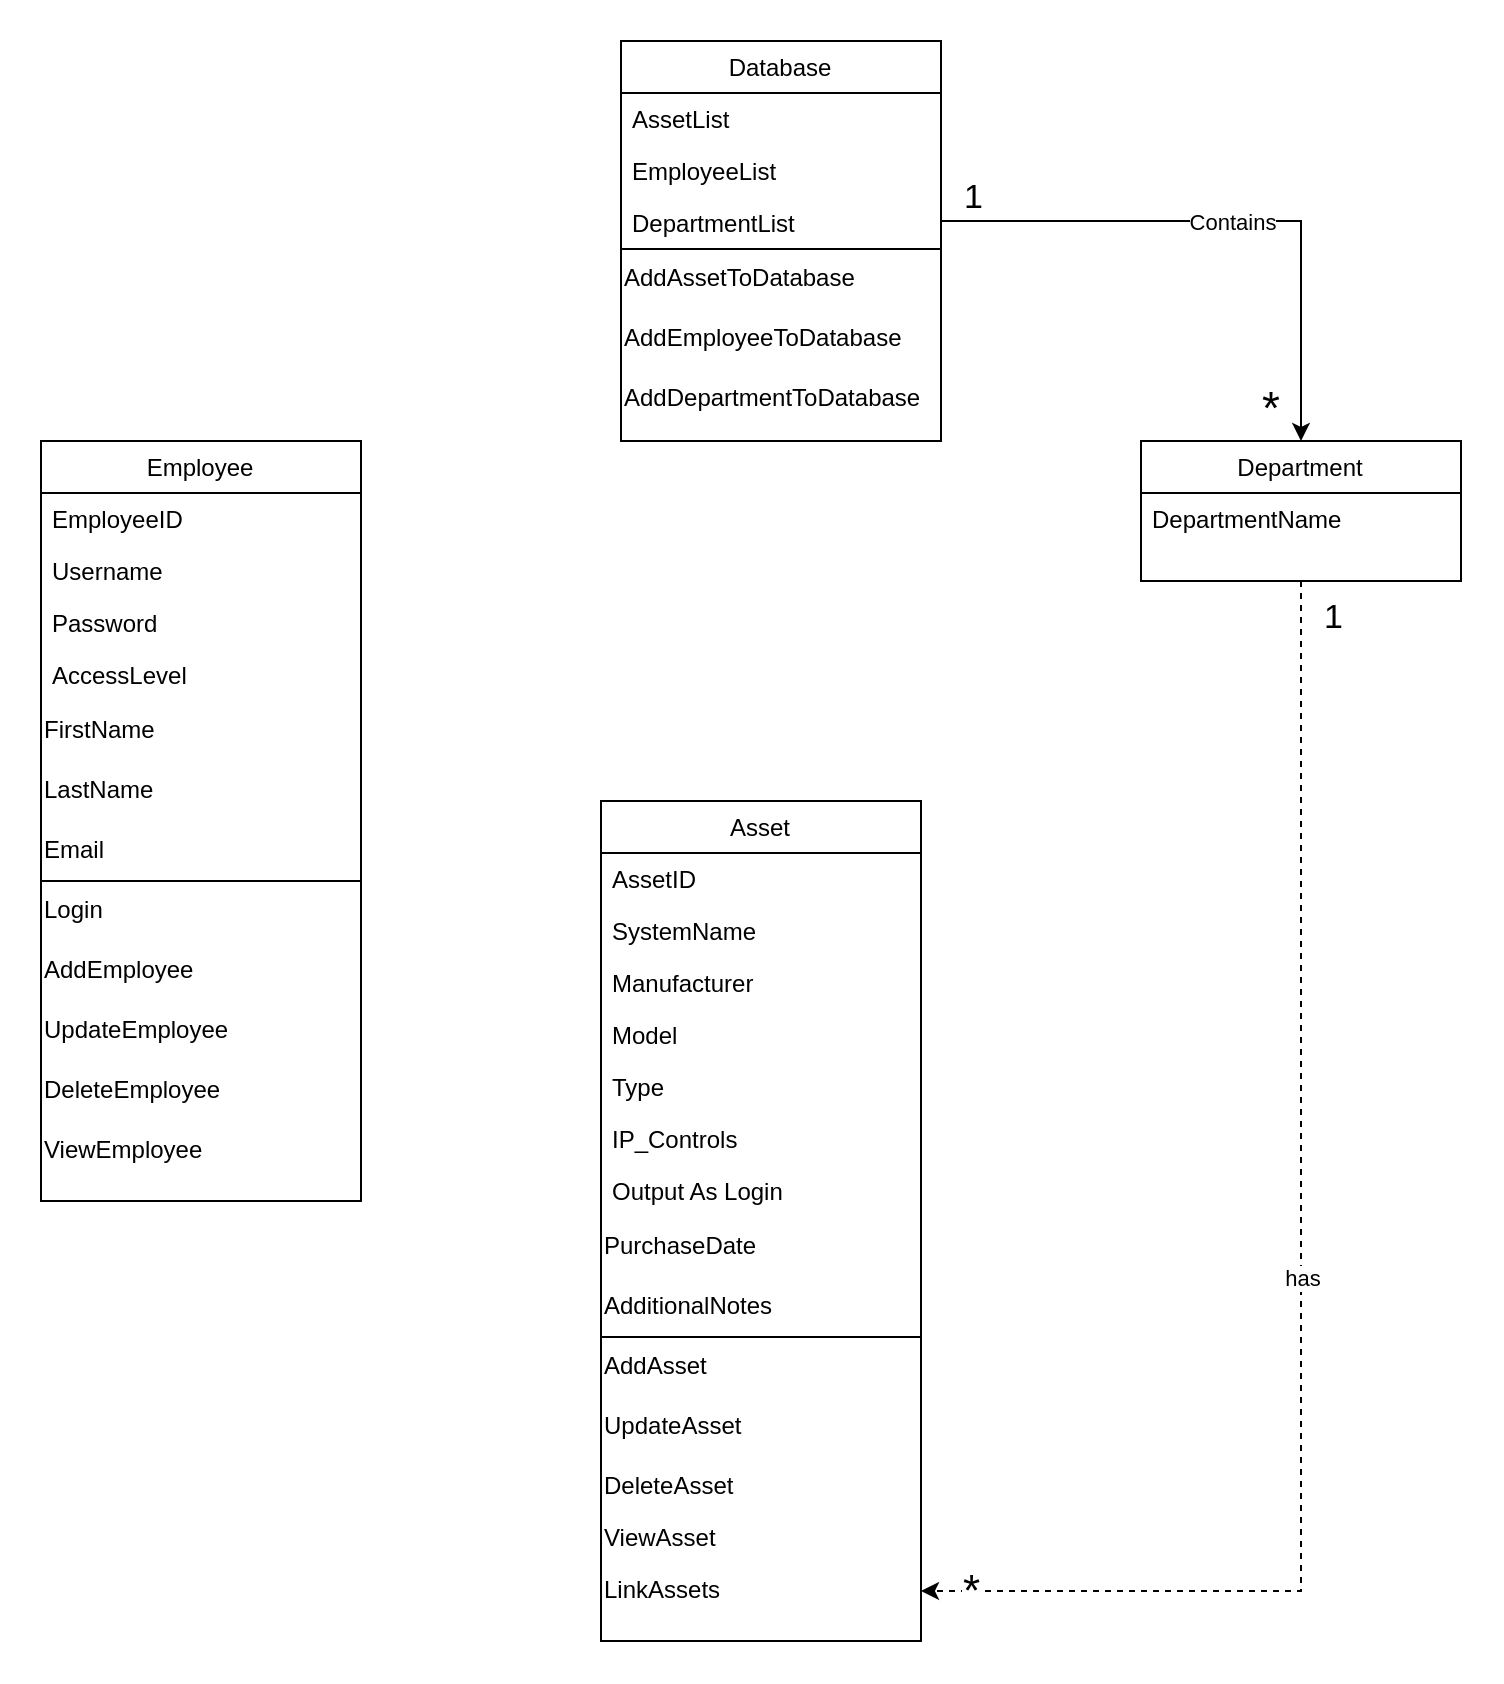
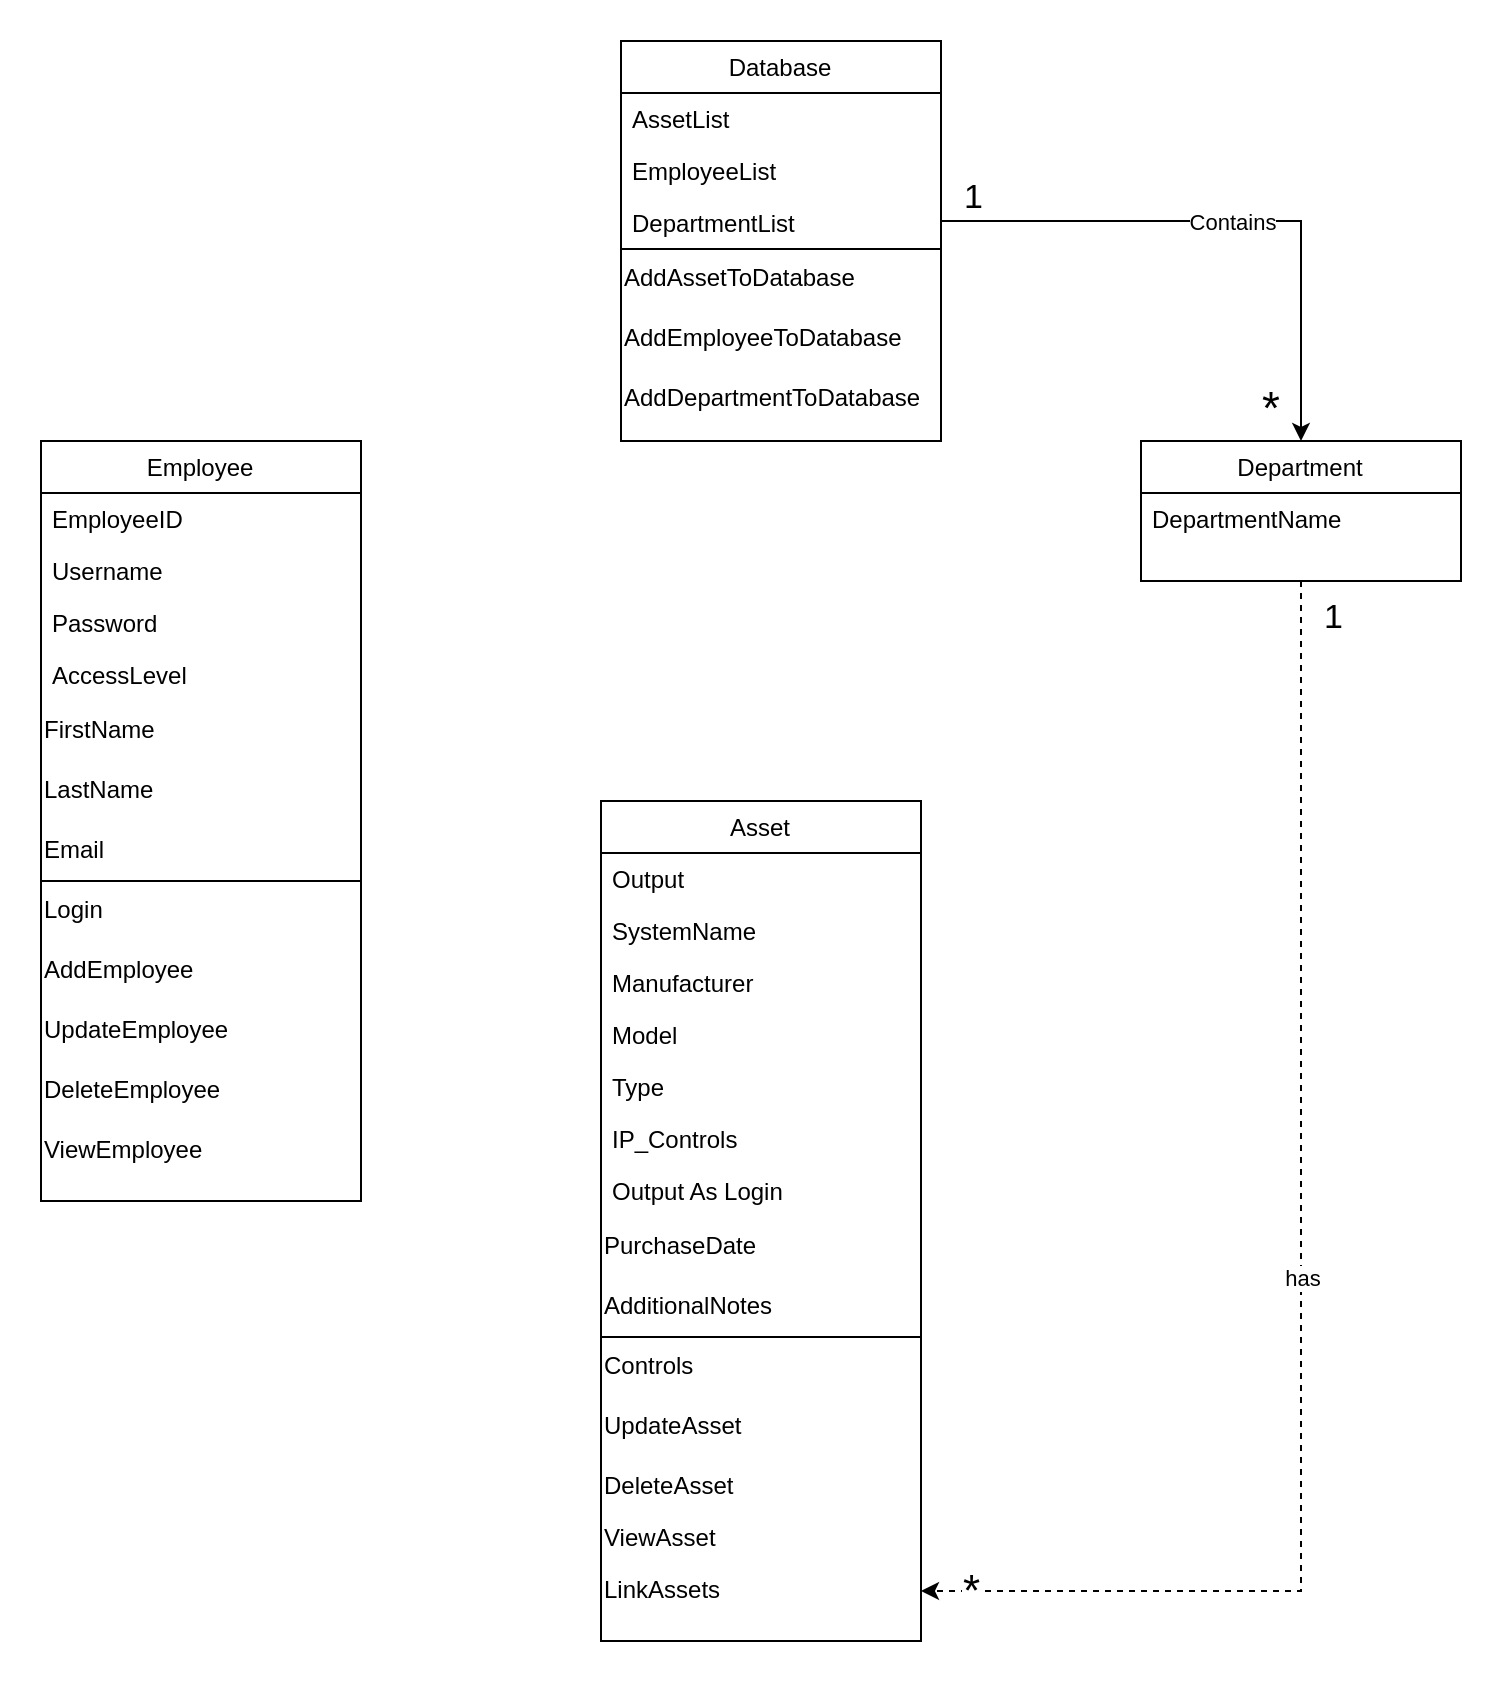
(659, 880) -> (652, 880)
(659, 1367) -> (656, 1367)
